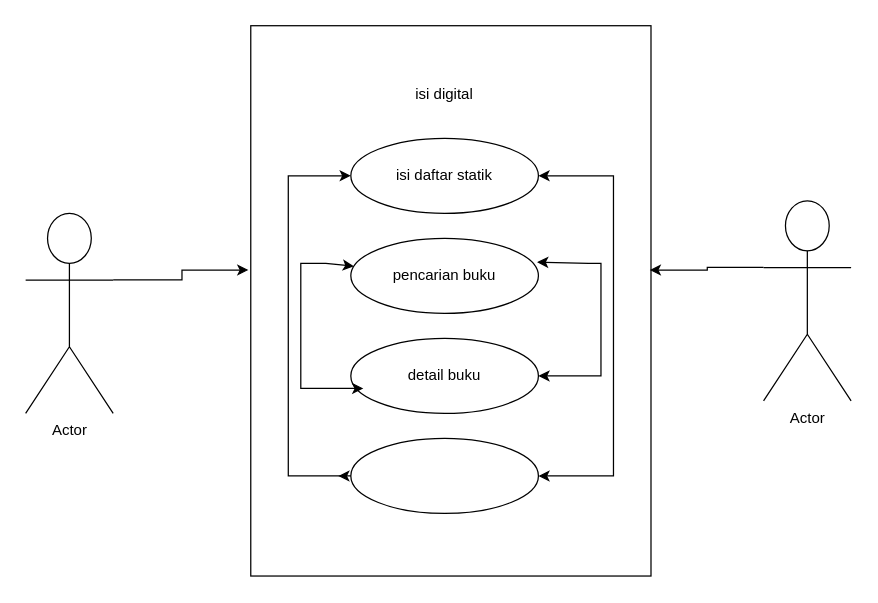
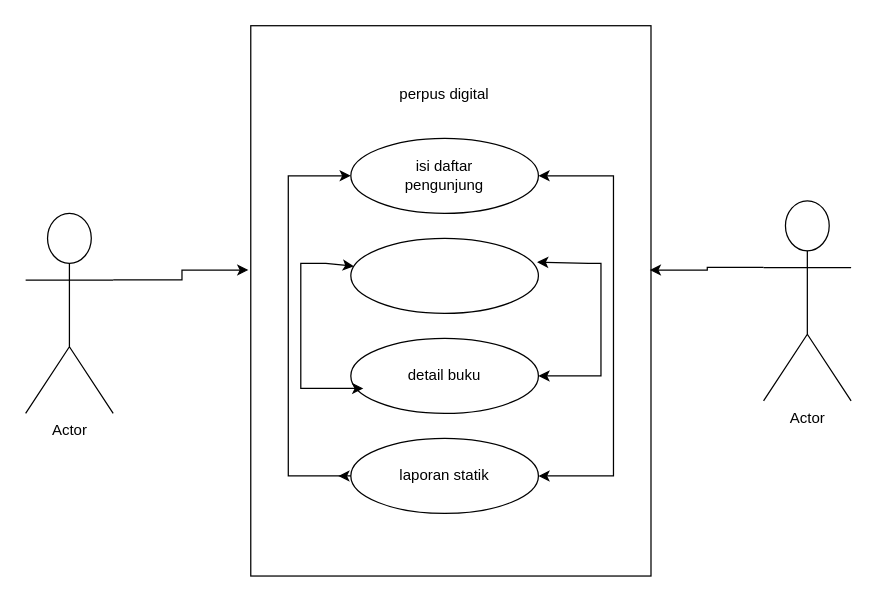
(444, 94) -> (444, 94)
(444, 176) -> (444, 176)
(444, 276) -> none
none -> (444, 476)
